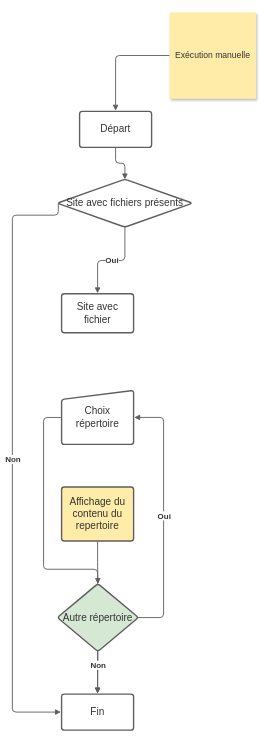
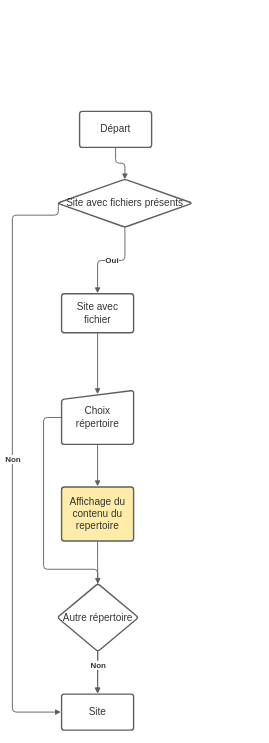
(117, 56) -> none
(213, 56) -> none
none -> (98, 360)
none -> (98, 462)
(164, 518) -> none
(98, 617) -> (98, 617)
(98, 712) -> (98, 712)
